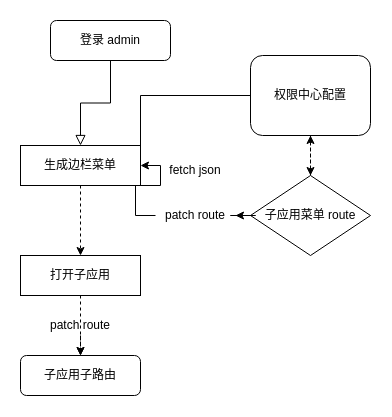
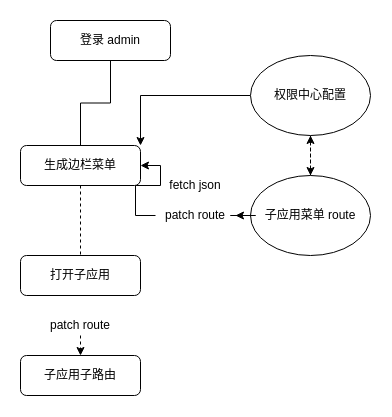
(311, 96) -> (311, 96)
(81, 134) -> (81, 138)
(141, 141) -> (141, 137)
(81, 166) -> (81, 166)
(196, 171) -> (196, 186)
(311, 216) -> (311, 216)
(81, 247) -> (81, 250)
(81, 276) -> (81, 276)
(81, 315) -> none
